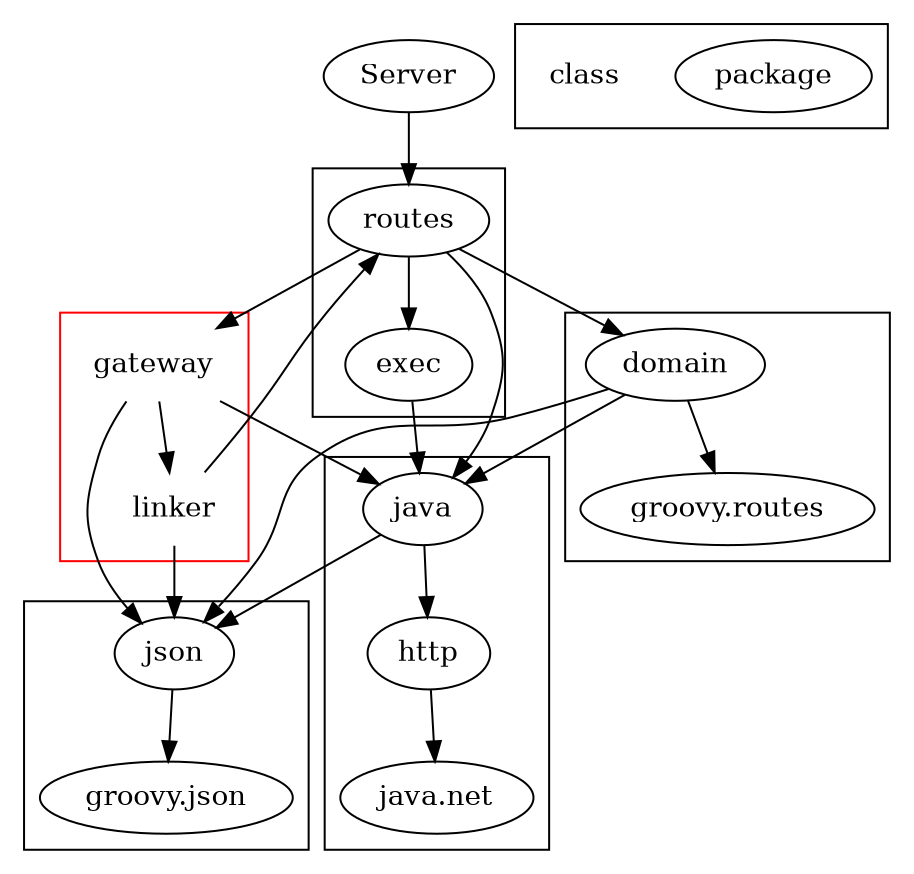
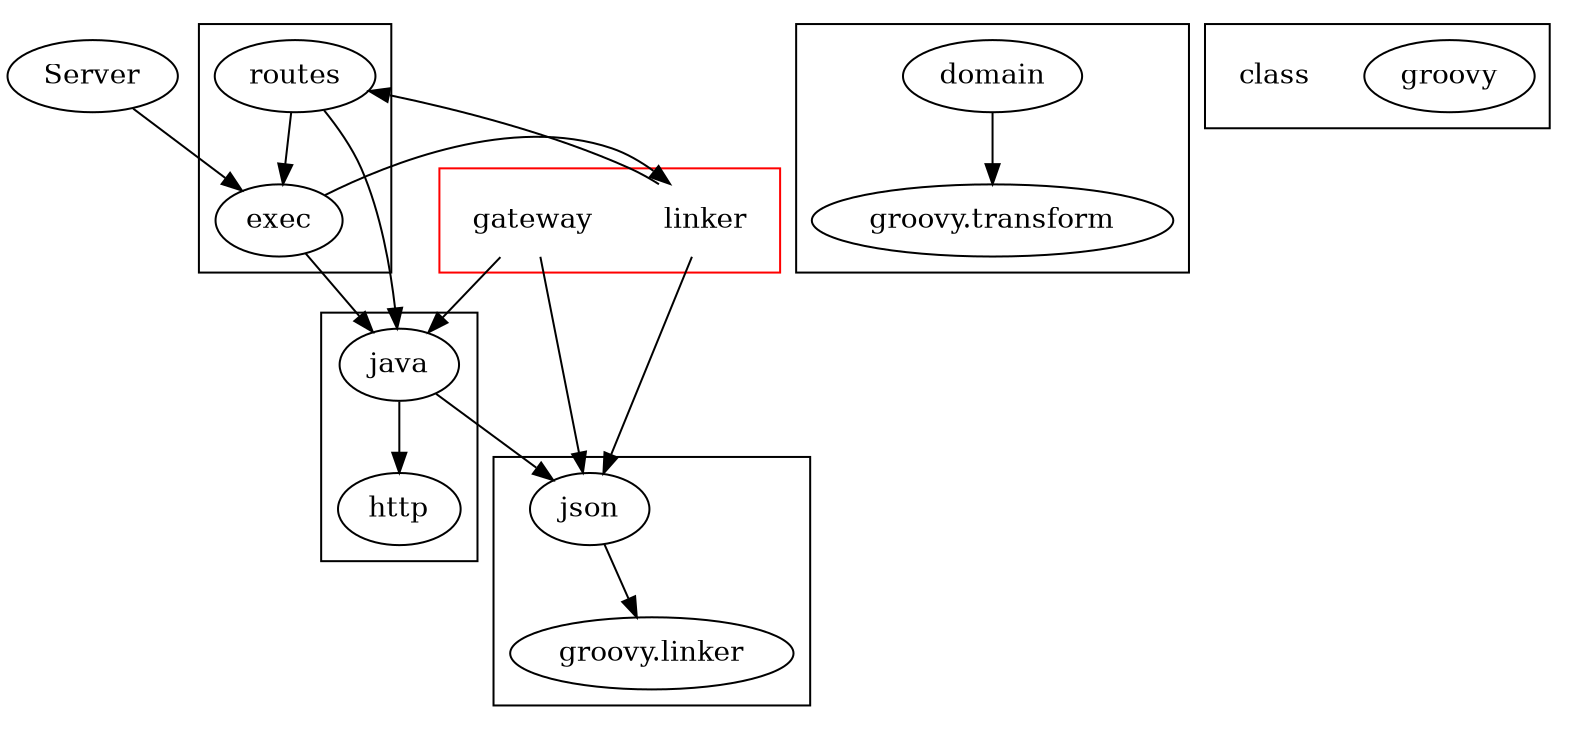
(774, 76) -> (1450, 76)
(409, 138) -> (179, 143)
(297, 284) -> none
(532, 287) -> none
(163, 427) -> (488, 141)
(371, 431) -> none
(551, 436) -> none
(728, 509) -> (993, 220)
(166, 798) -> (652, 653)
(437, 798) -> none
